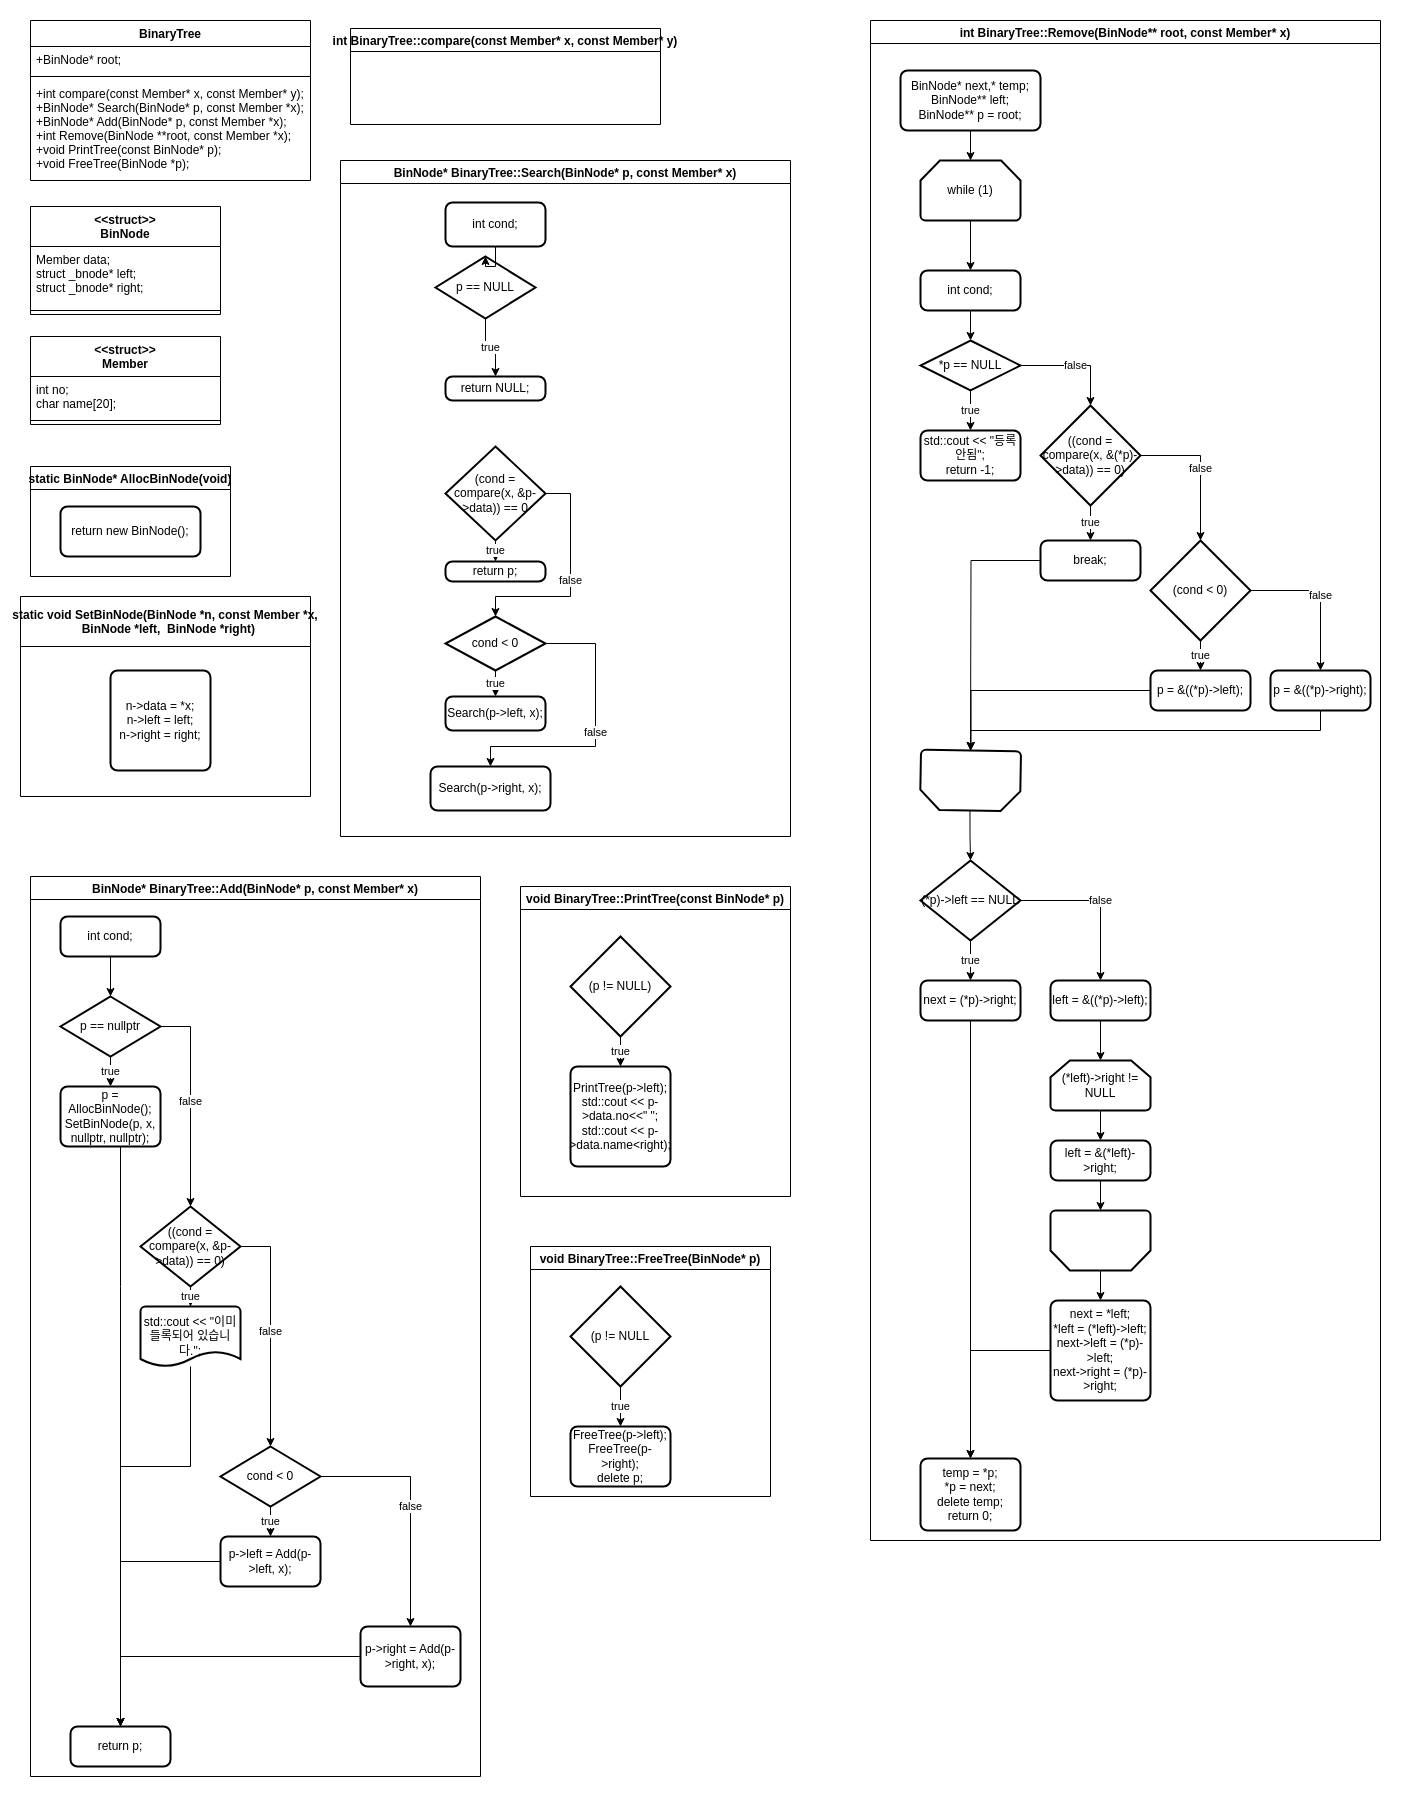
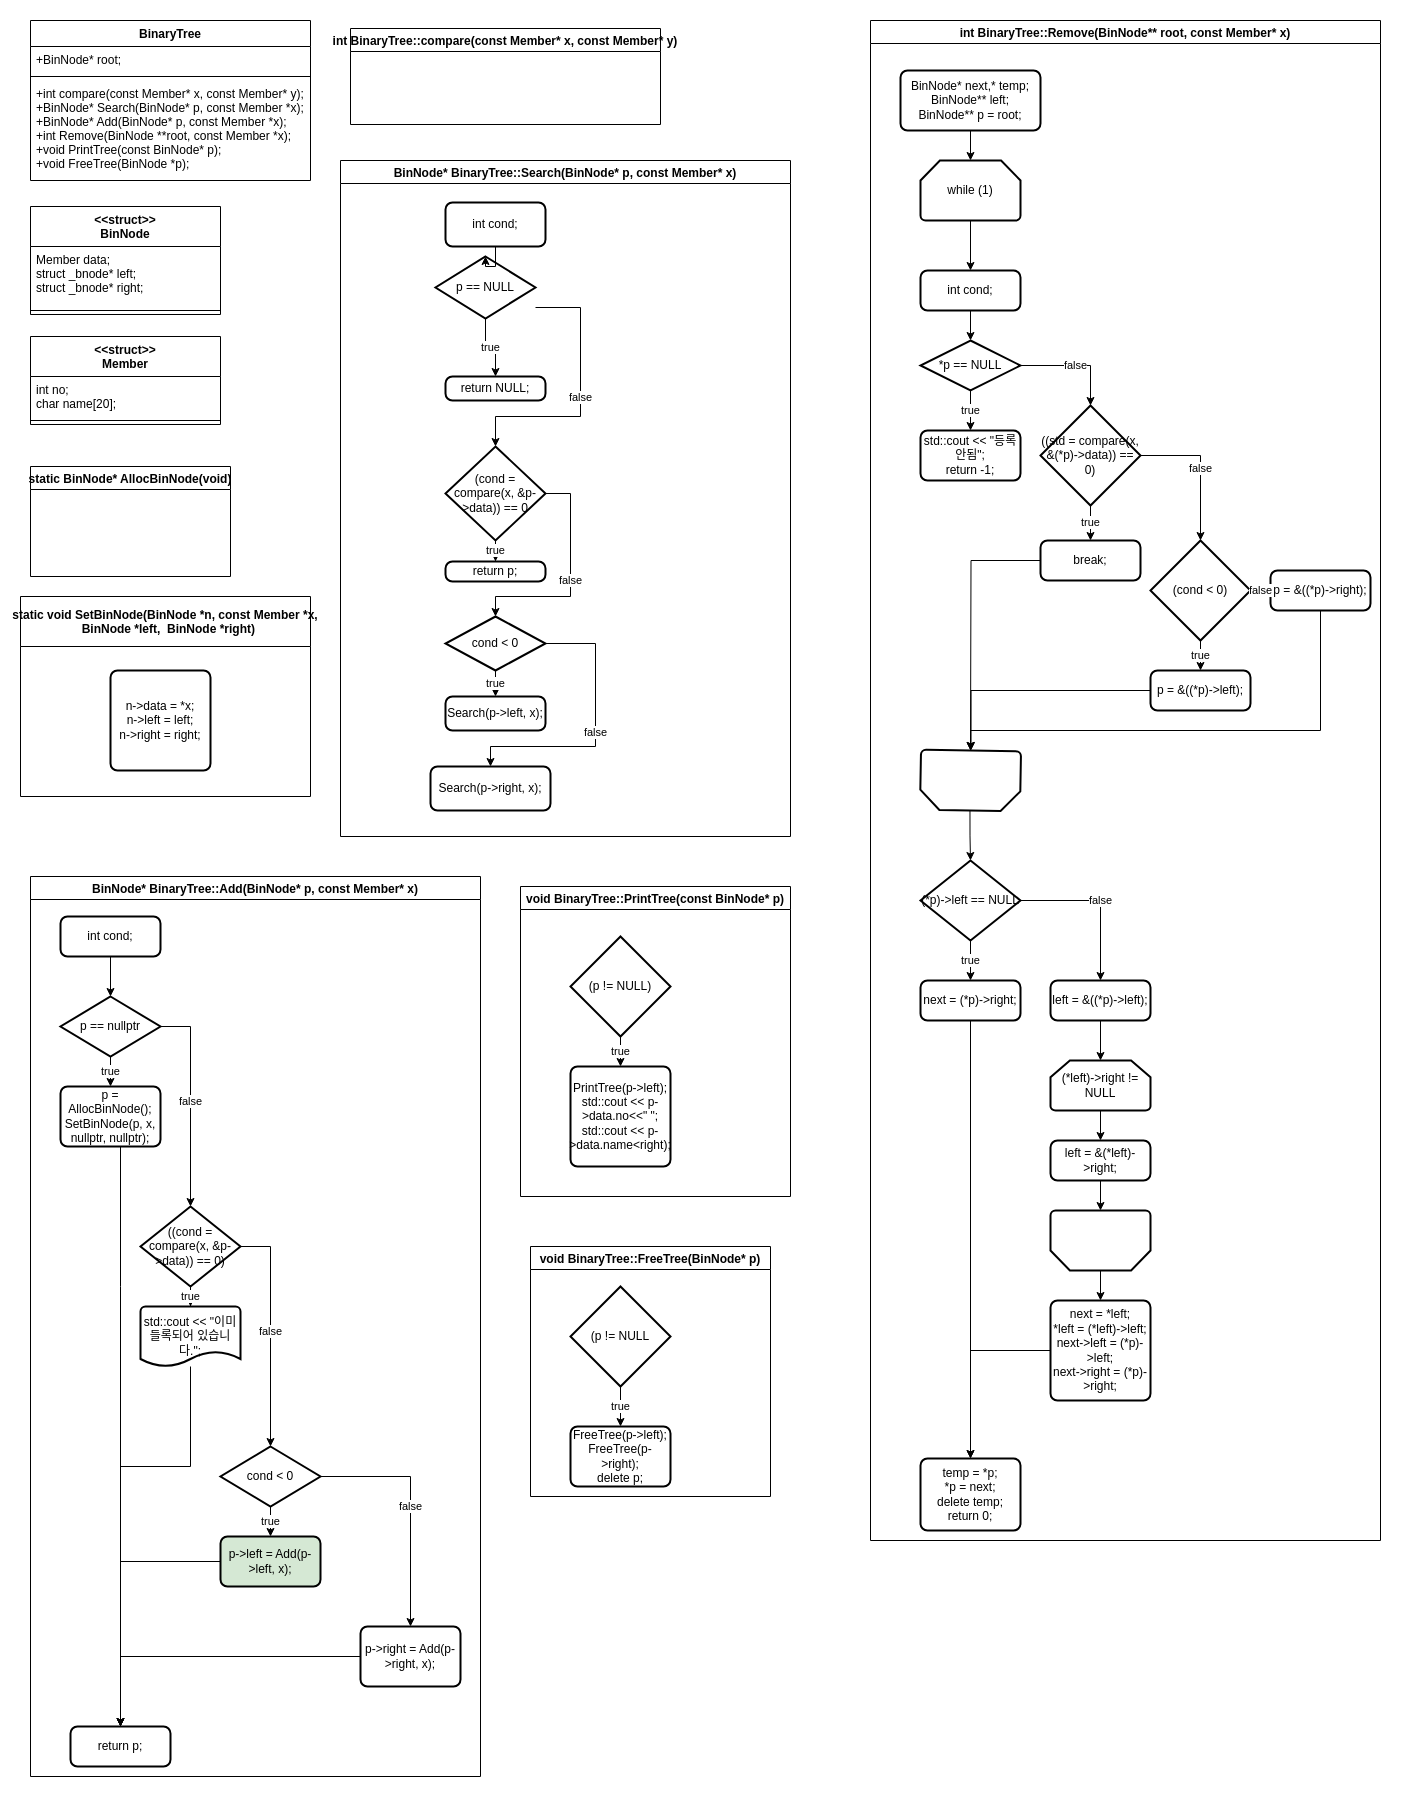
none -> (581, 394)
(1091, 456) -> (1091, 456)
(131, 532) -> none
(1321, 691) -> (1321, 591)
(271, 1562) -> (271, 1562)
